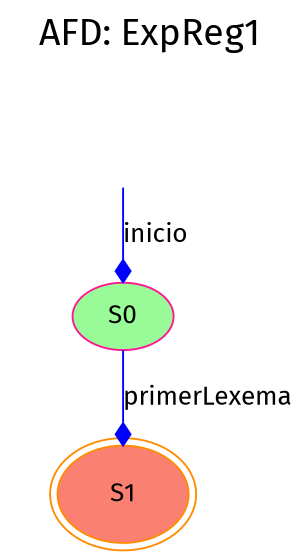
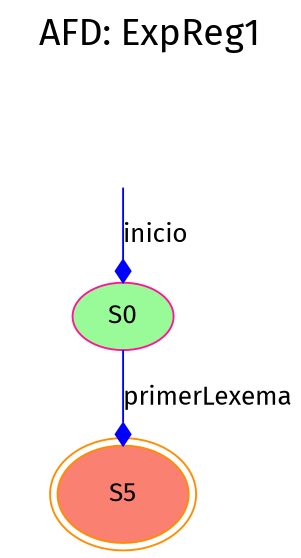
(123, 494) -> (123, 494)
